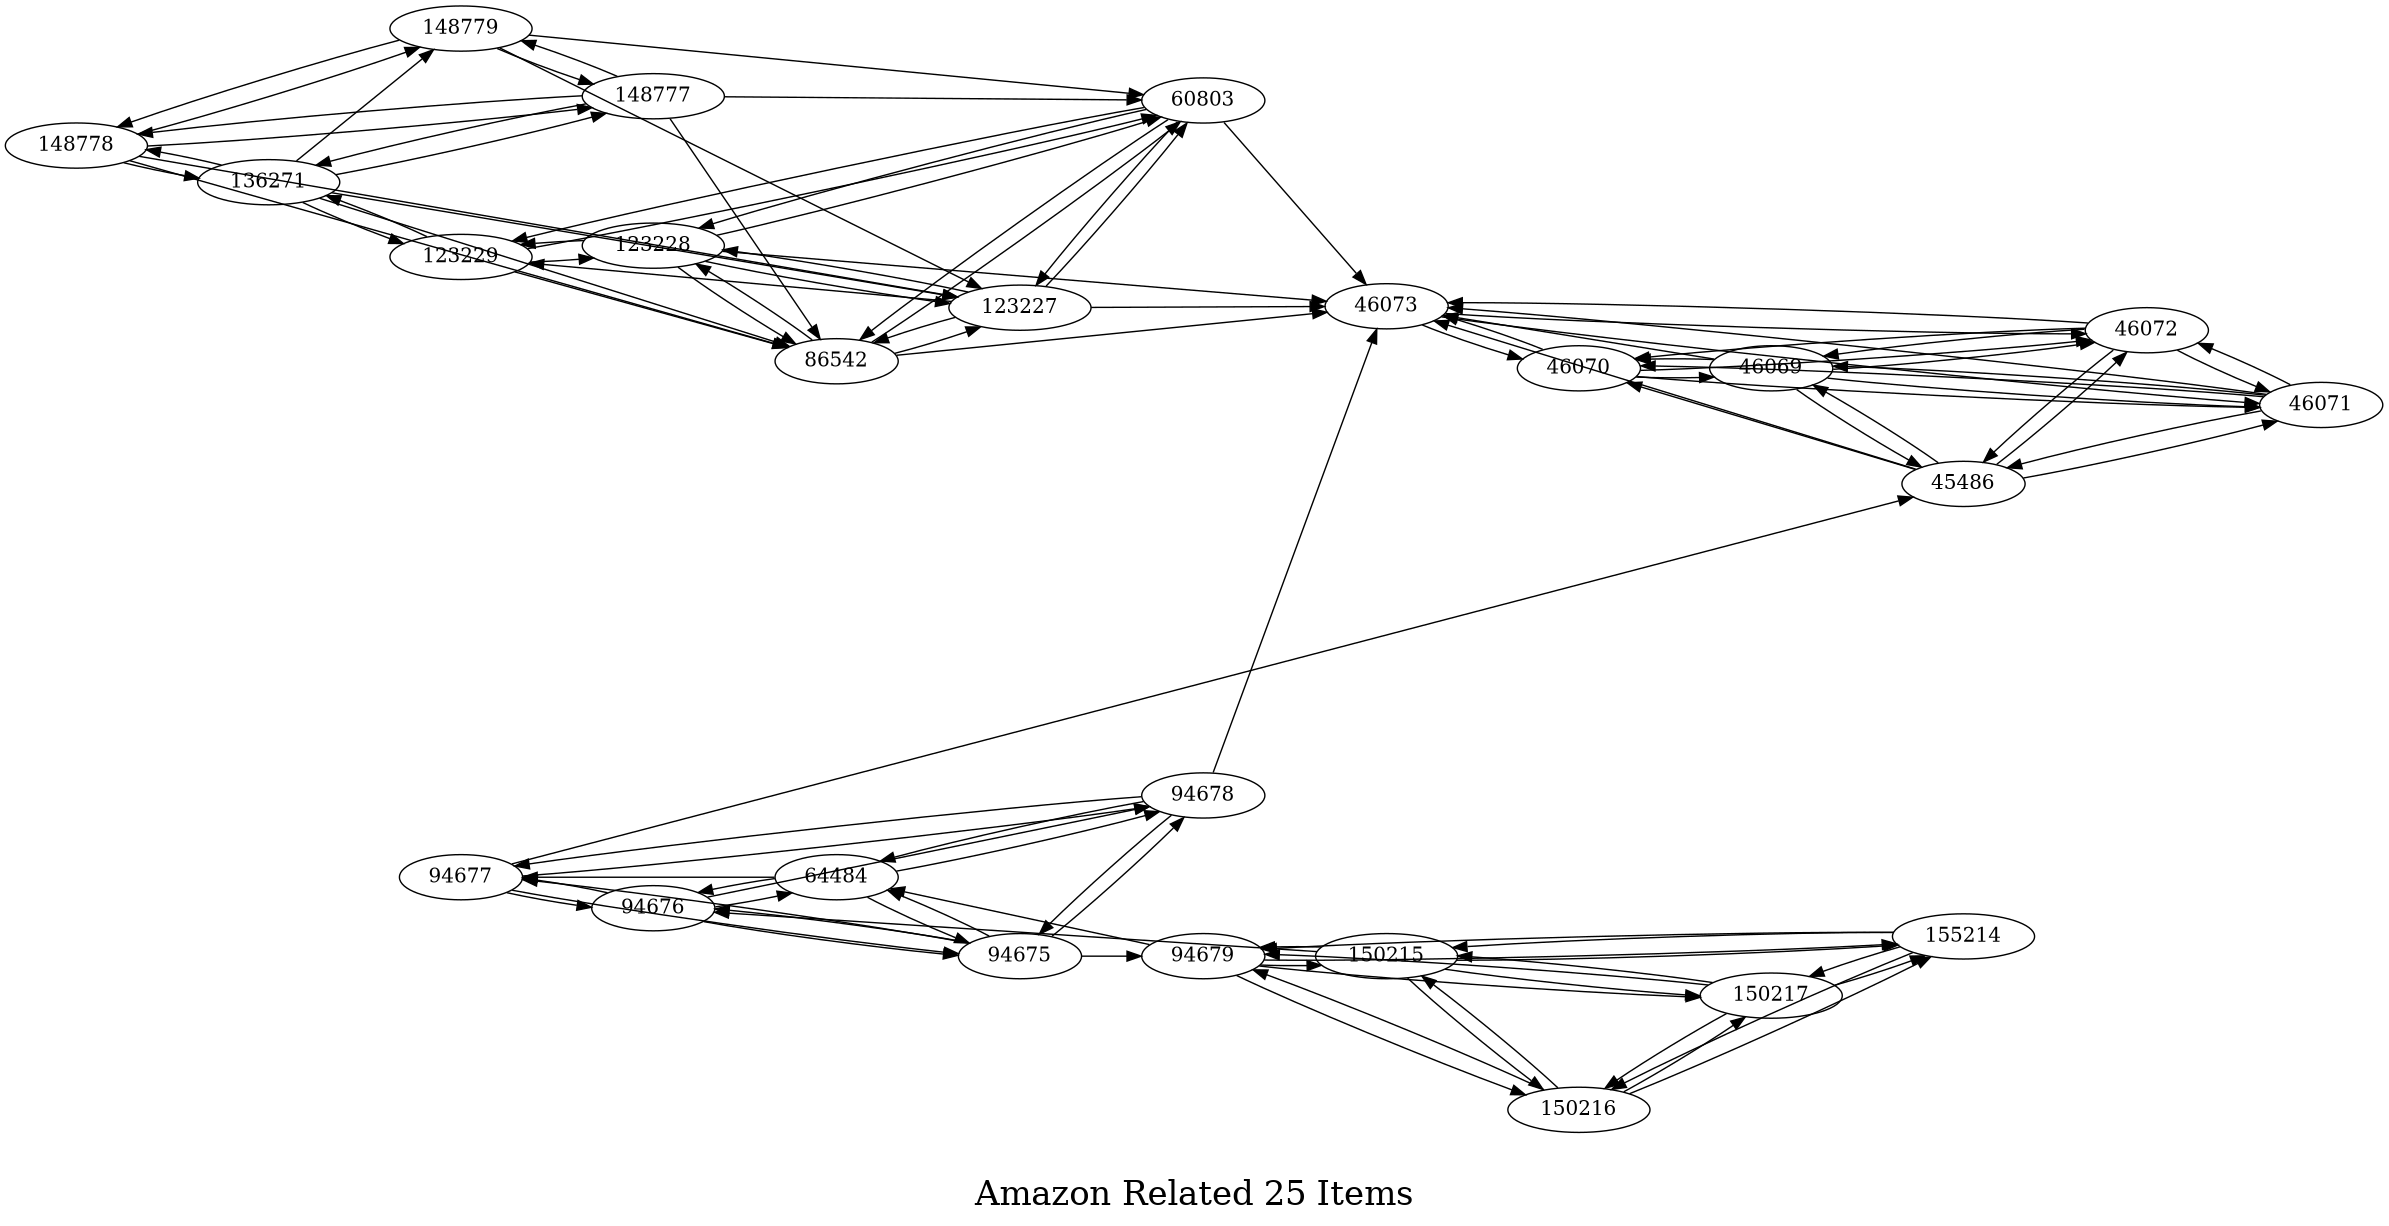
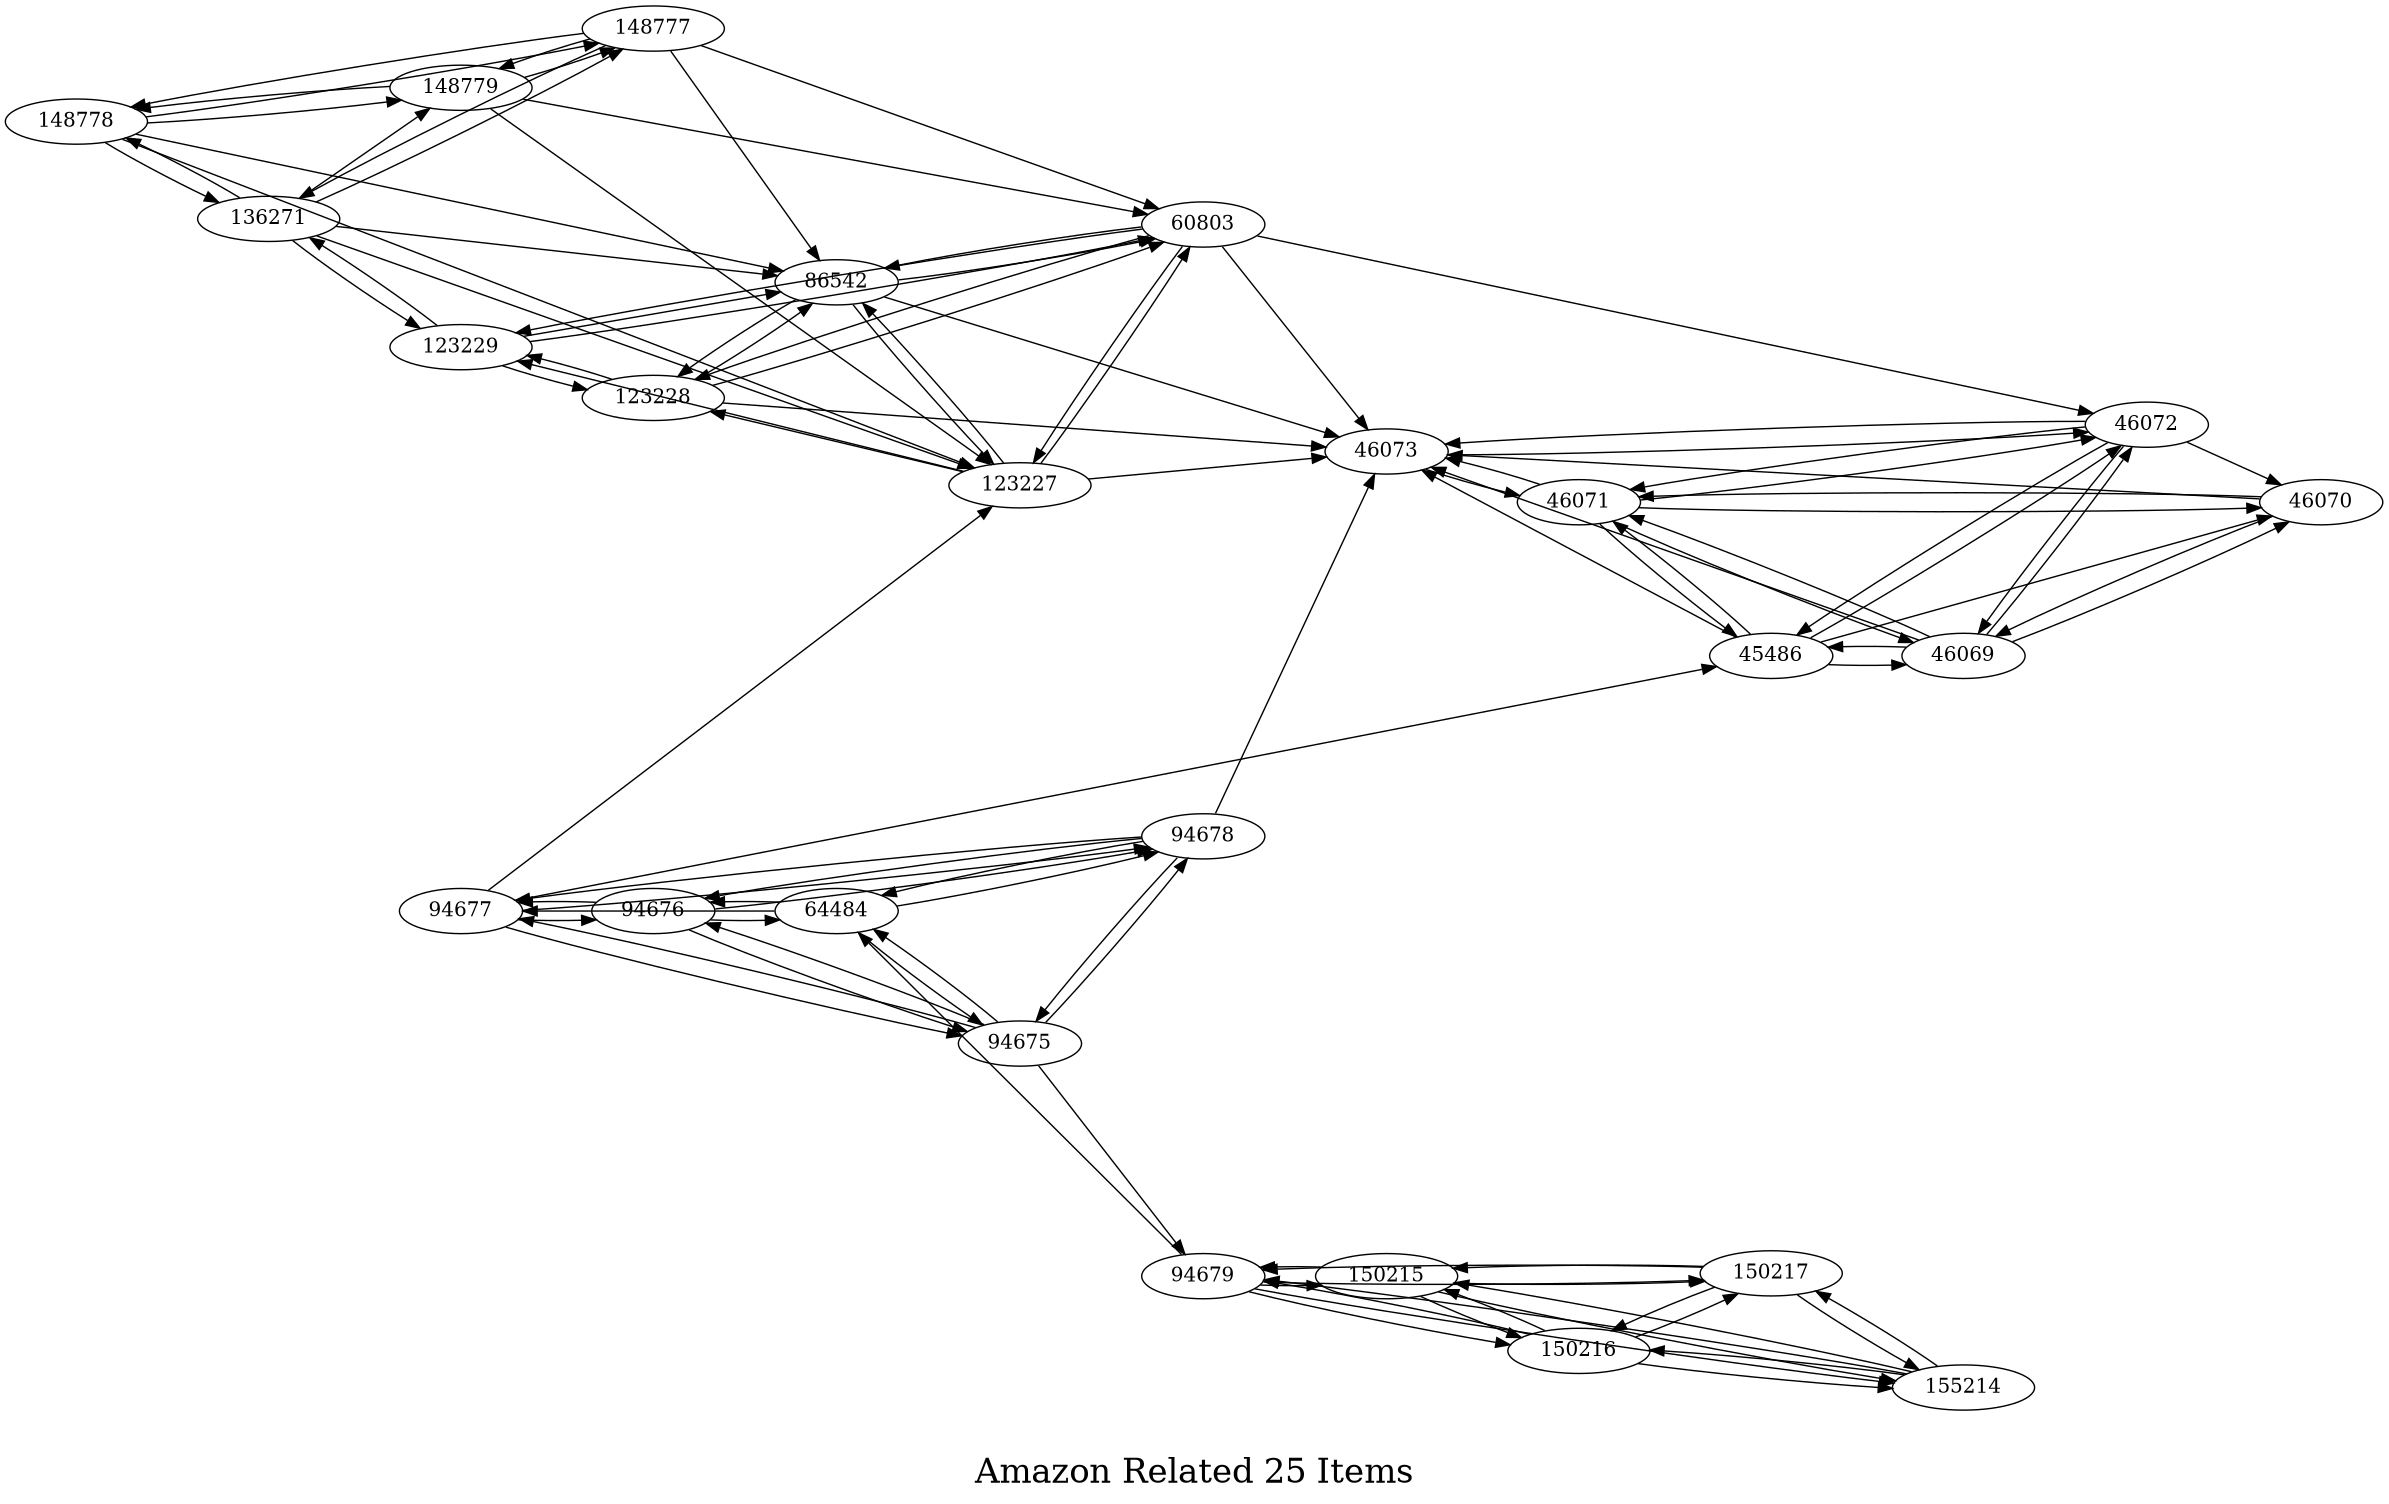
(791, 278) -> (734, 703)
(1465, 341) -> none
(1859, 359) -> (1668, 323)
(1023, 932) -> (930, 864)
